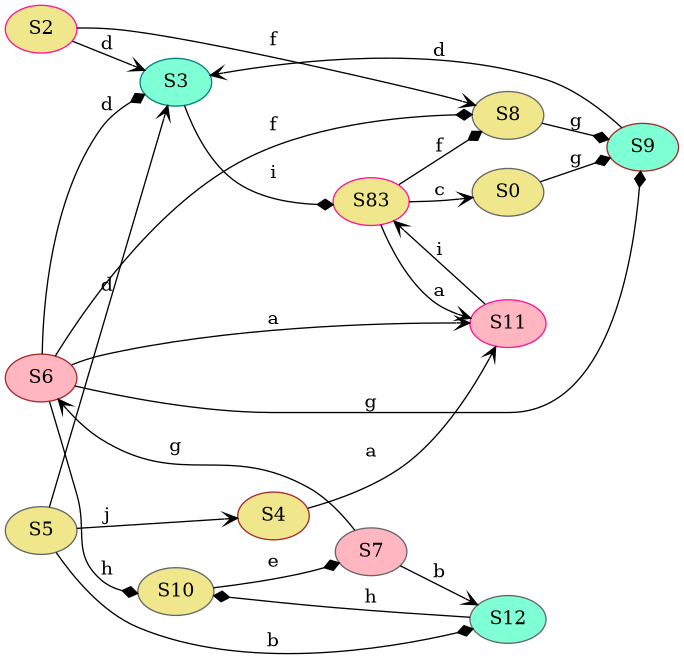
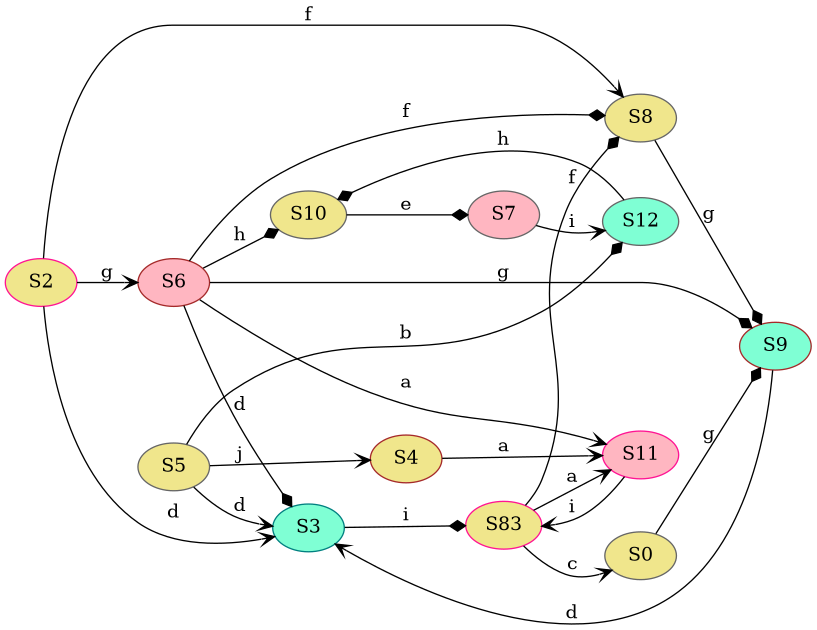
(213, 465) -> (101, 283)
(440, 572) -> (572, 222)
